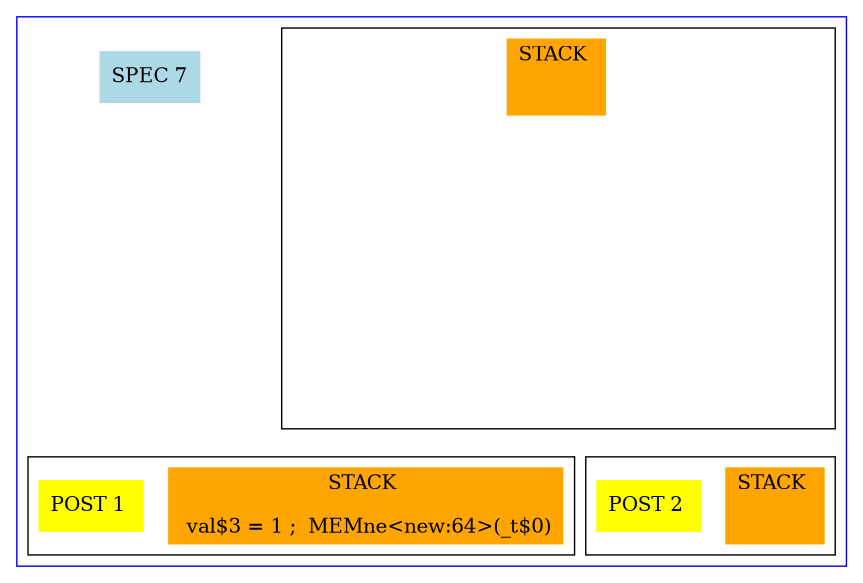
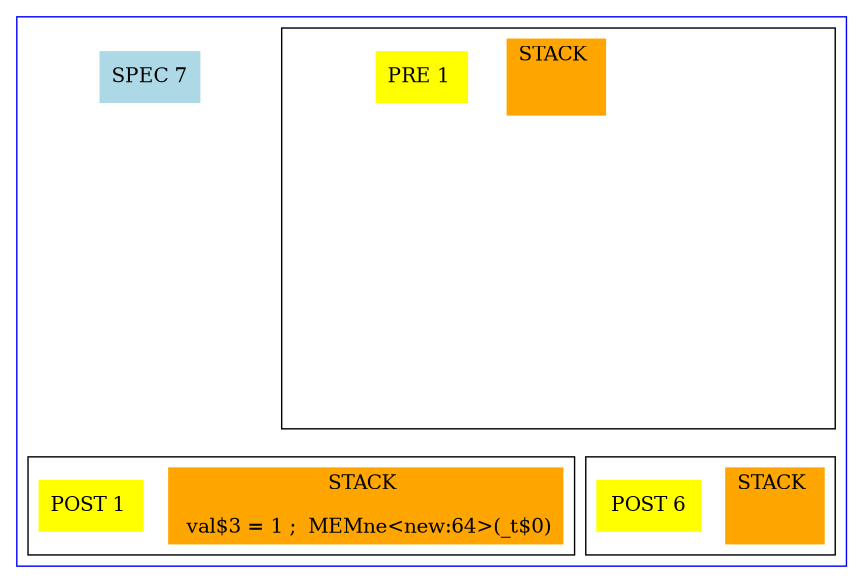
none -> (422, 77)
(649, 506) -> (649, 506)
